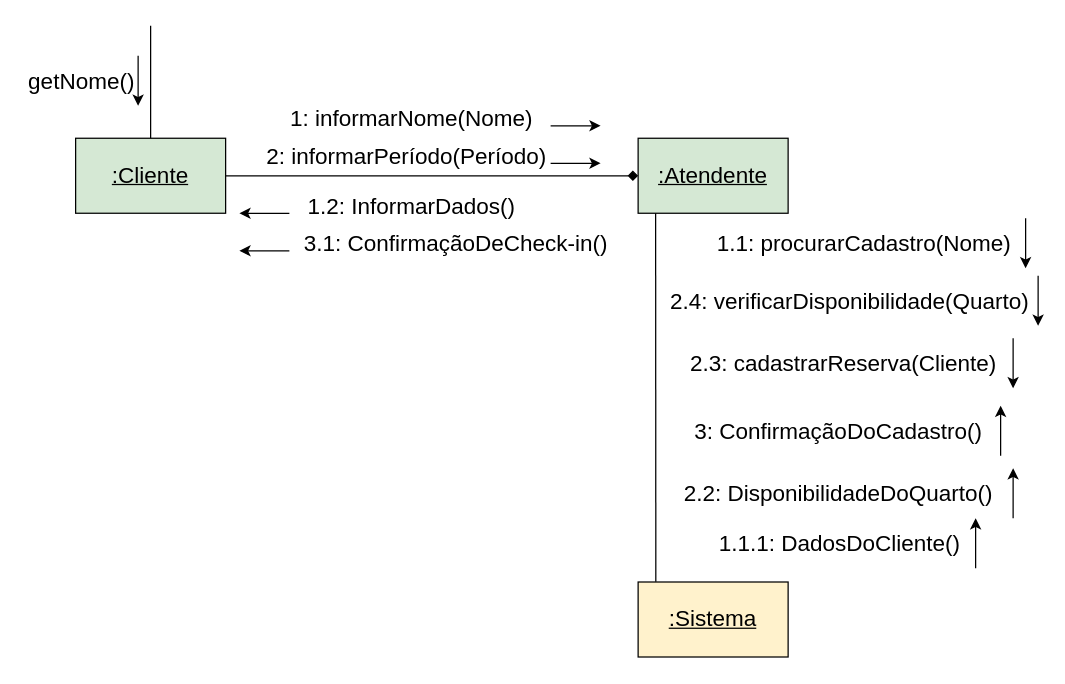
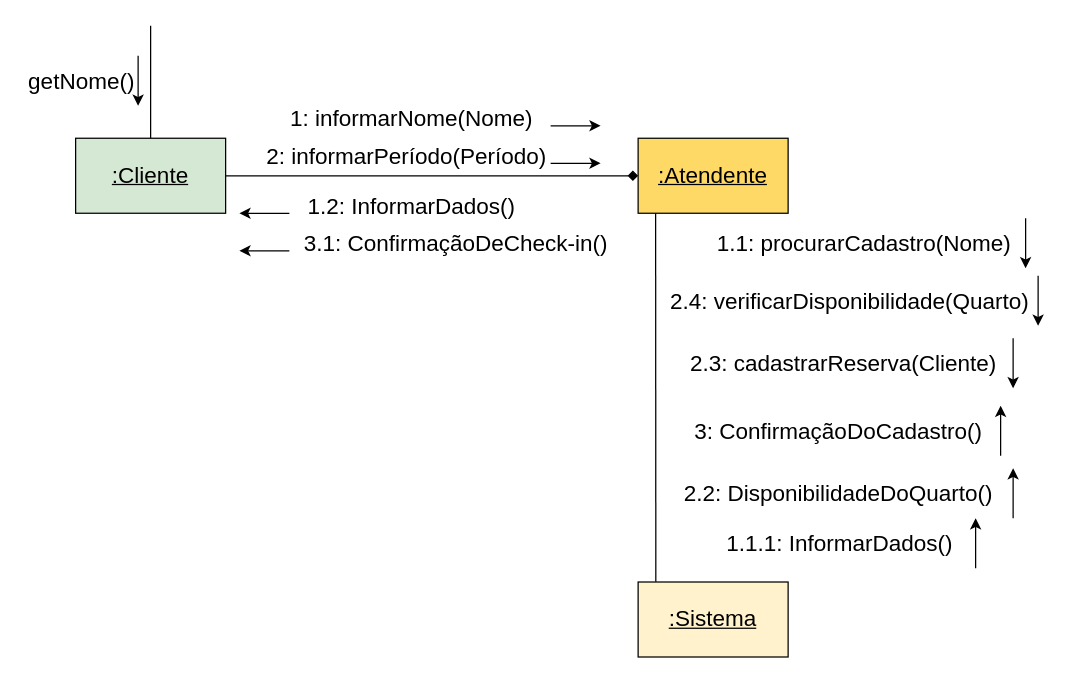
(713, 176) -> (713, 176)
(840, 544) -> (840, 544)
